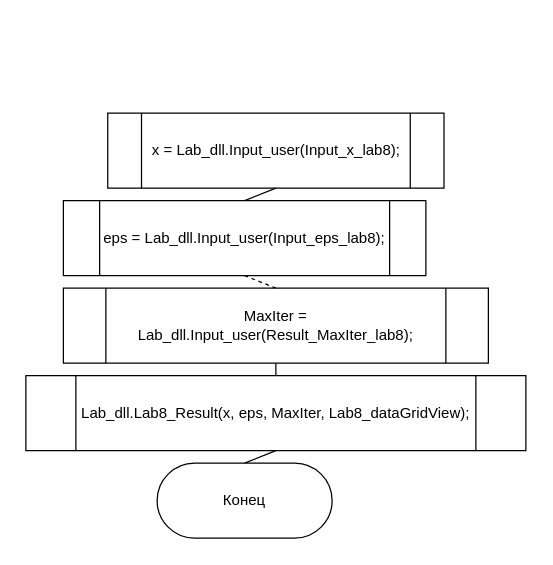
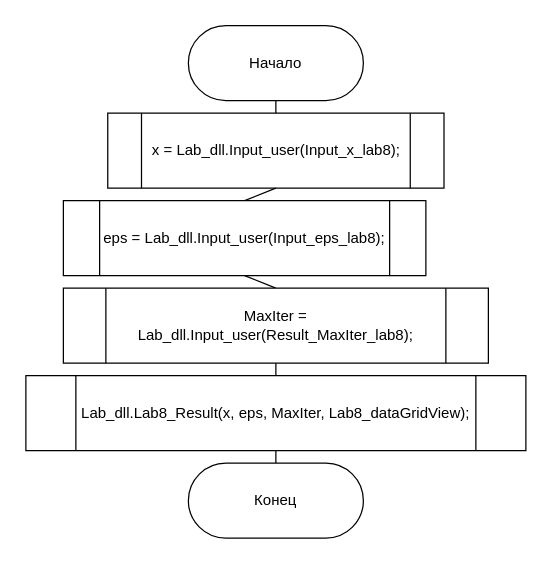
none -> (276, 63)
none -> (276, 107)
(260, 282) -> (260, 282)
(244, 501) -> (276, 501)
